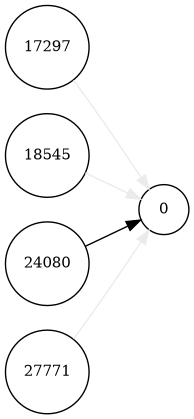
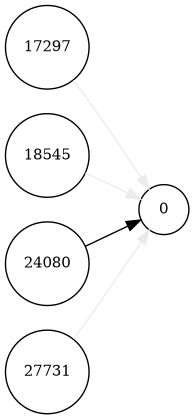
(47, 372) -> (47, 372)
